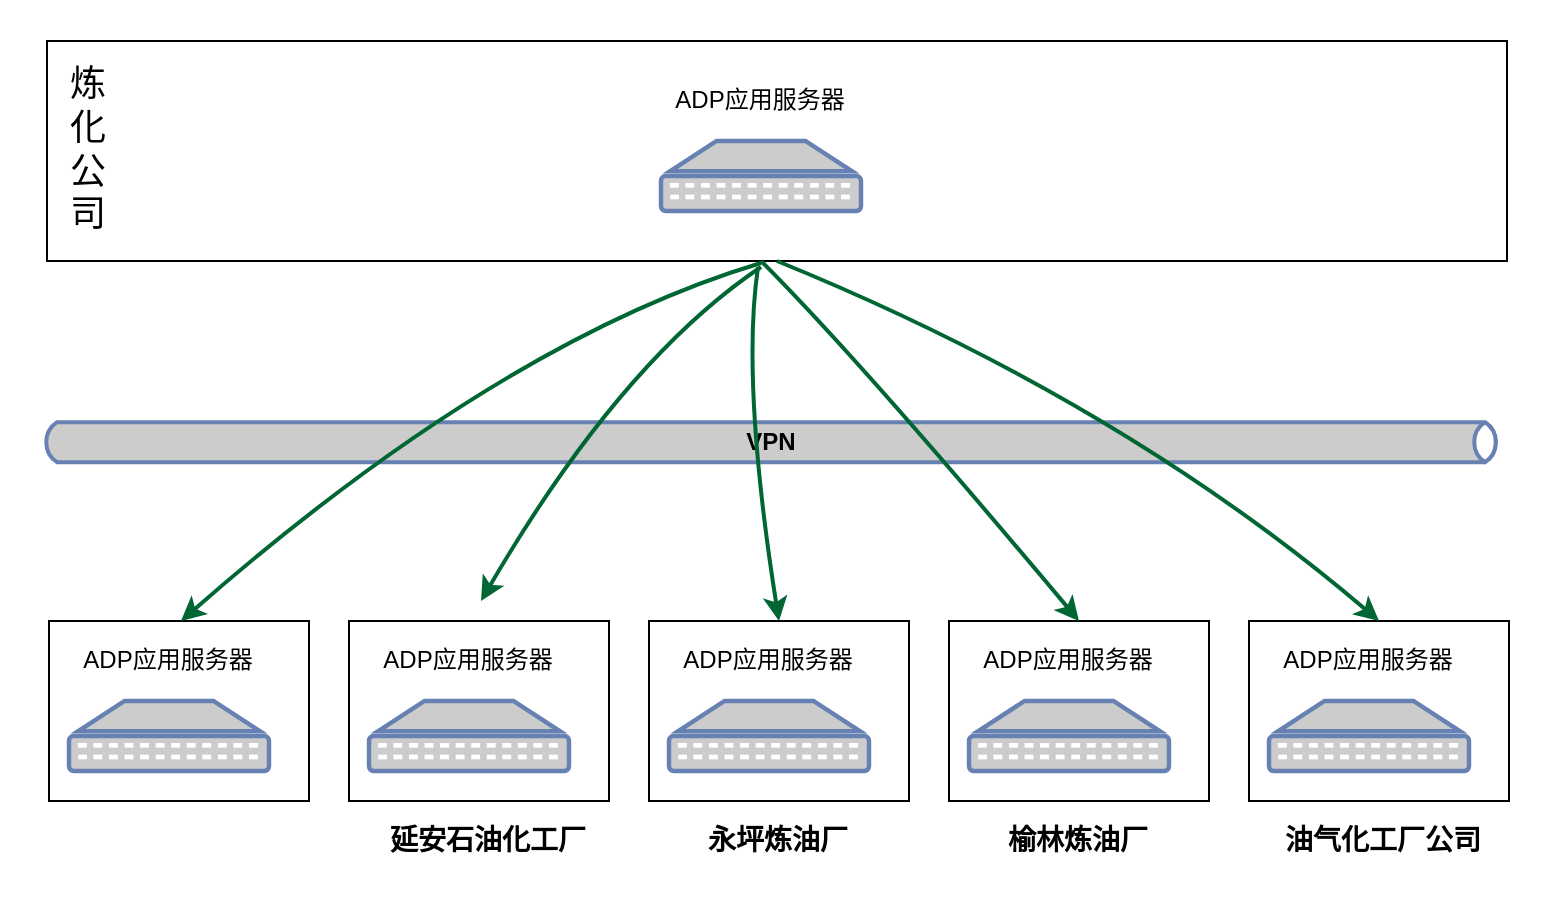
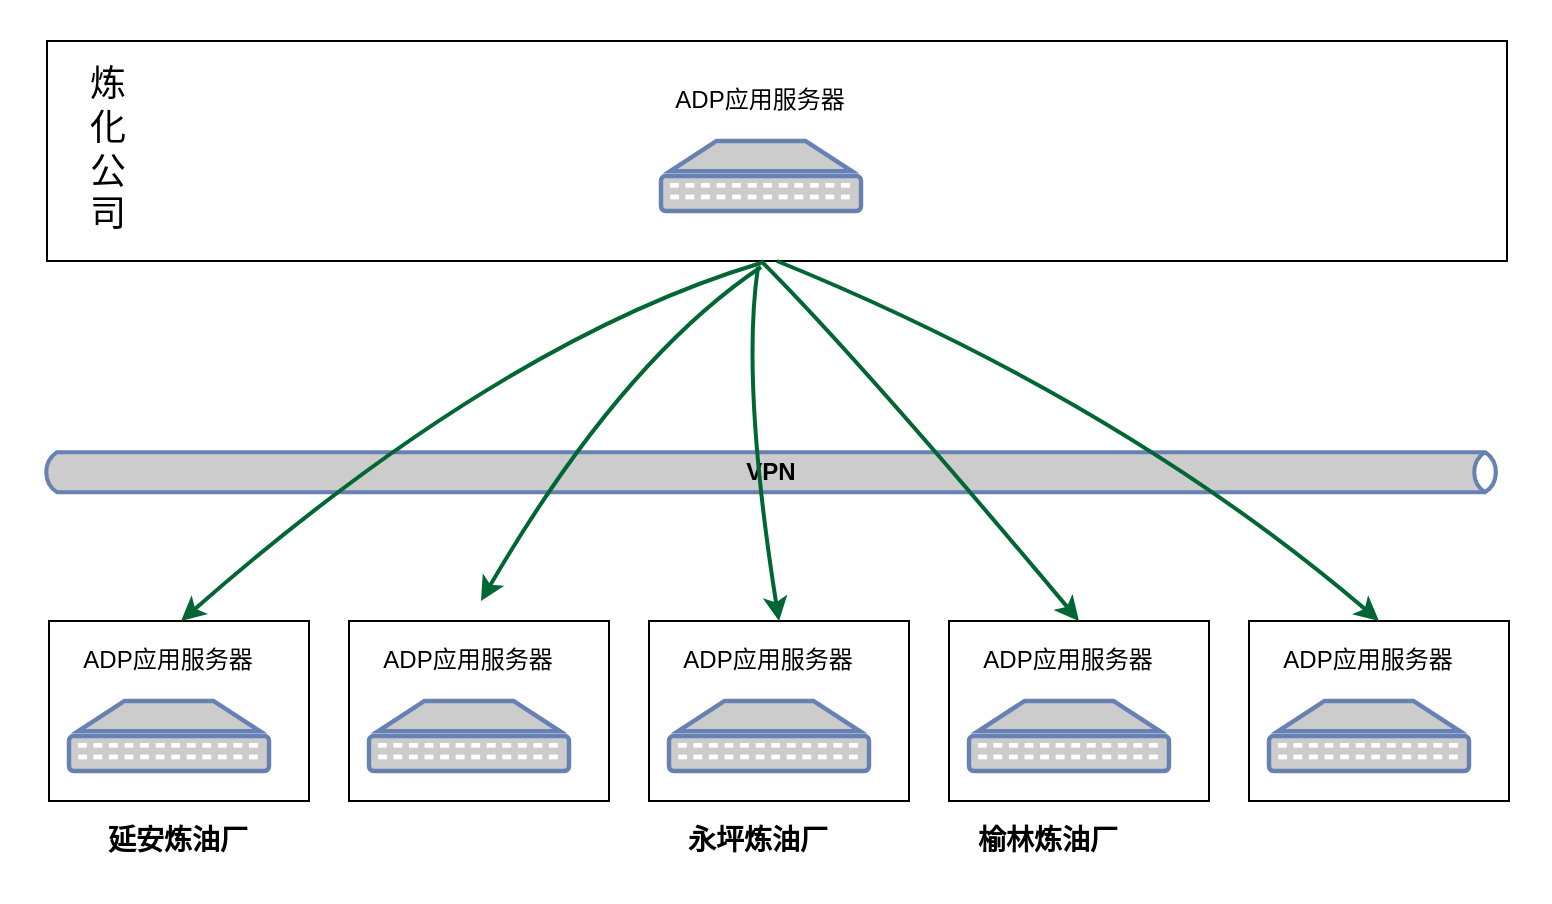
(89, 151) -> (109, 151)
(771, 442) -> (771, 472)
none -> (179, 841)
(489, 841) -> none
(779, 841) -> (759, 841)
(1079, 841) -> (1049, 841)
(1384, 841) -> none
